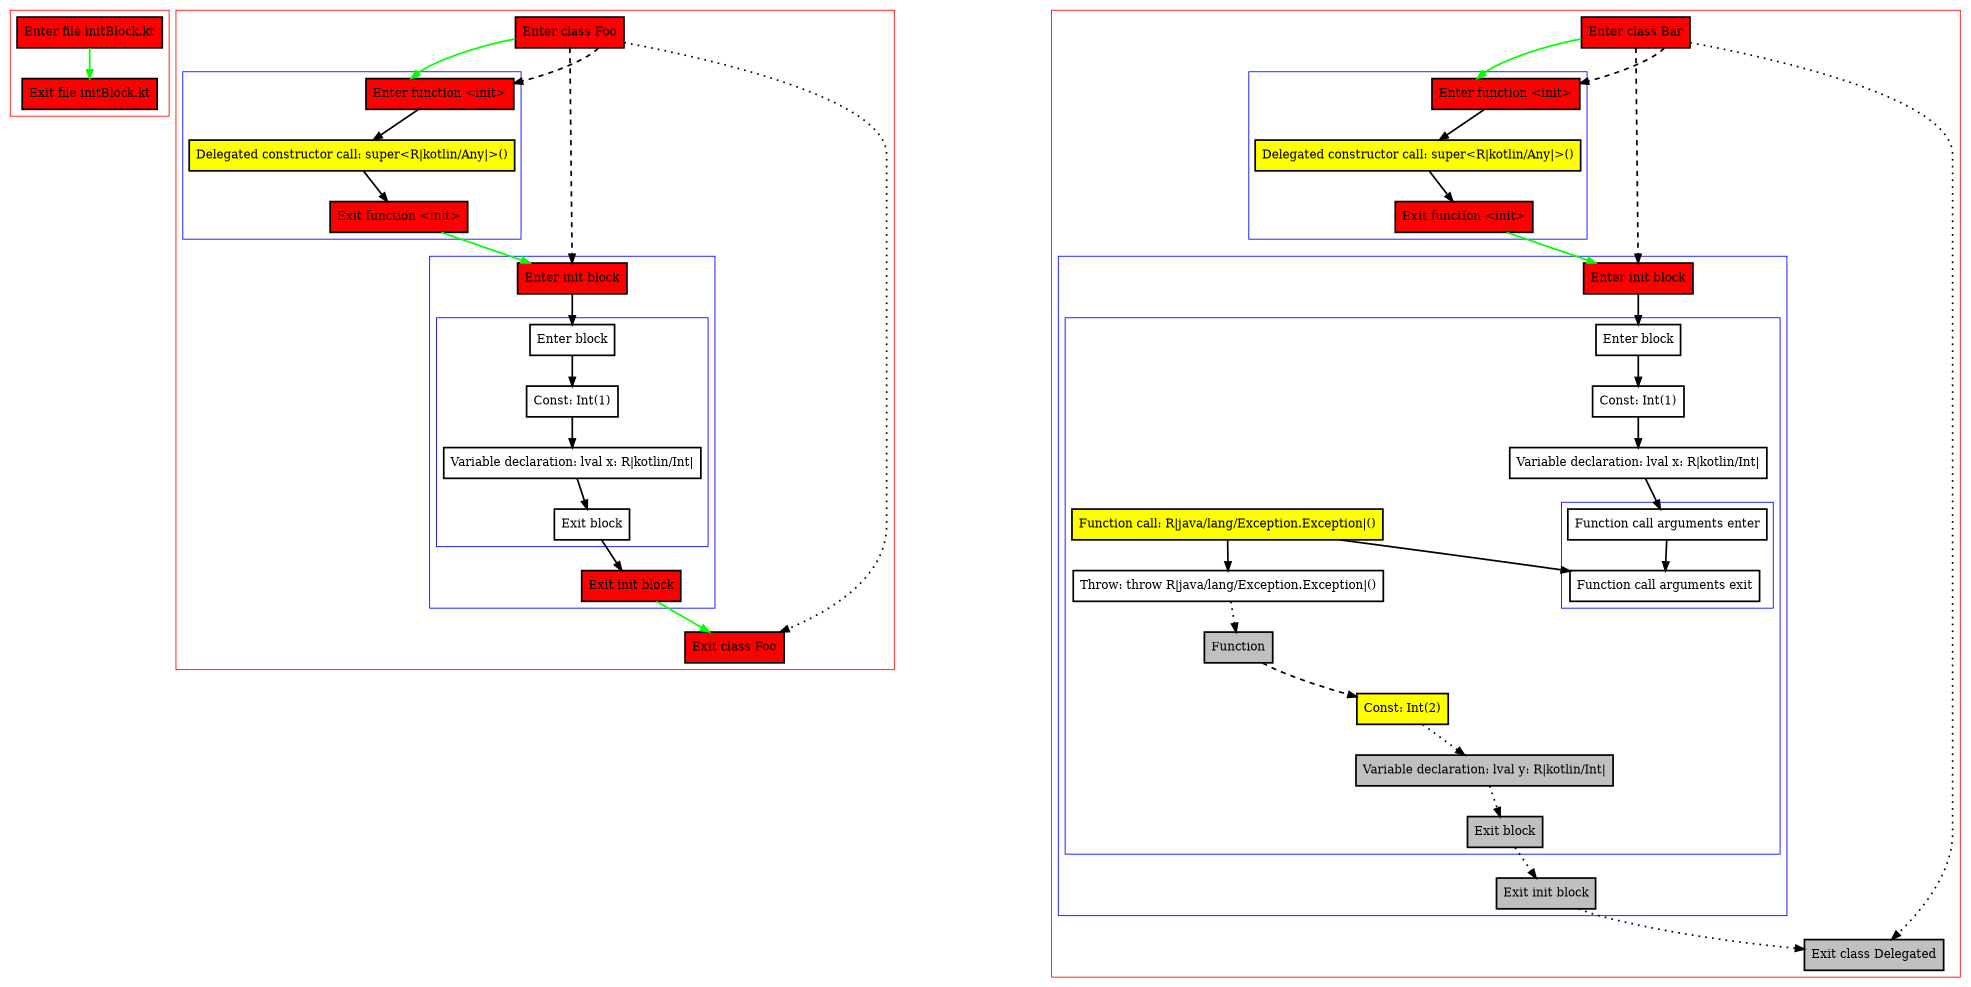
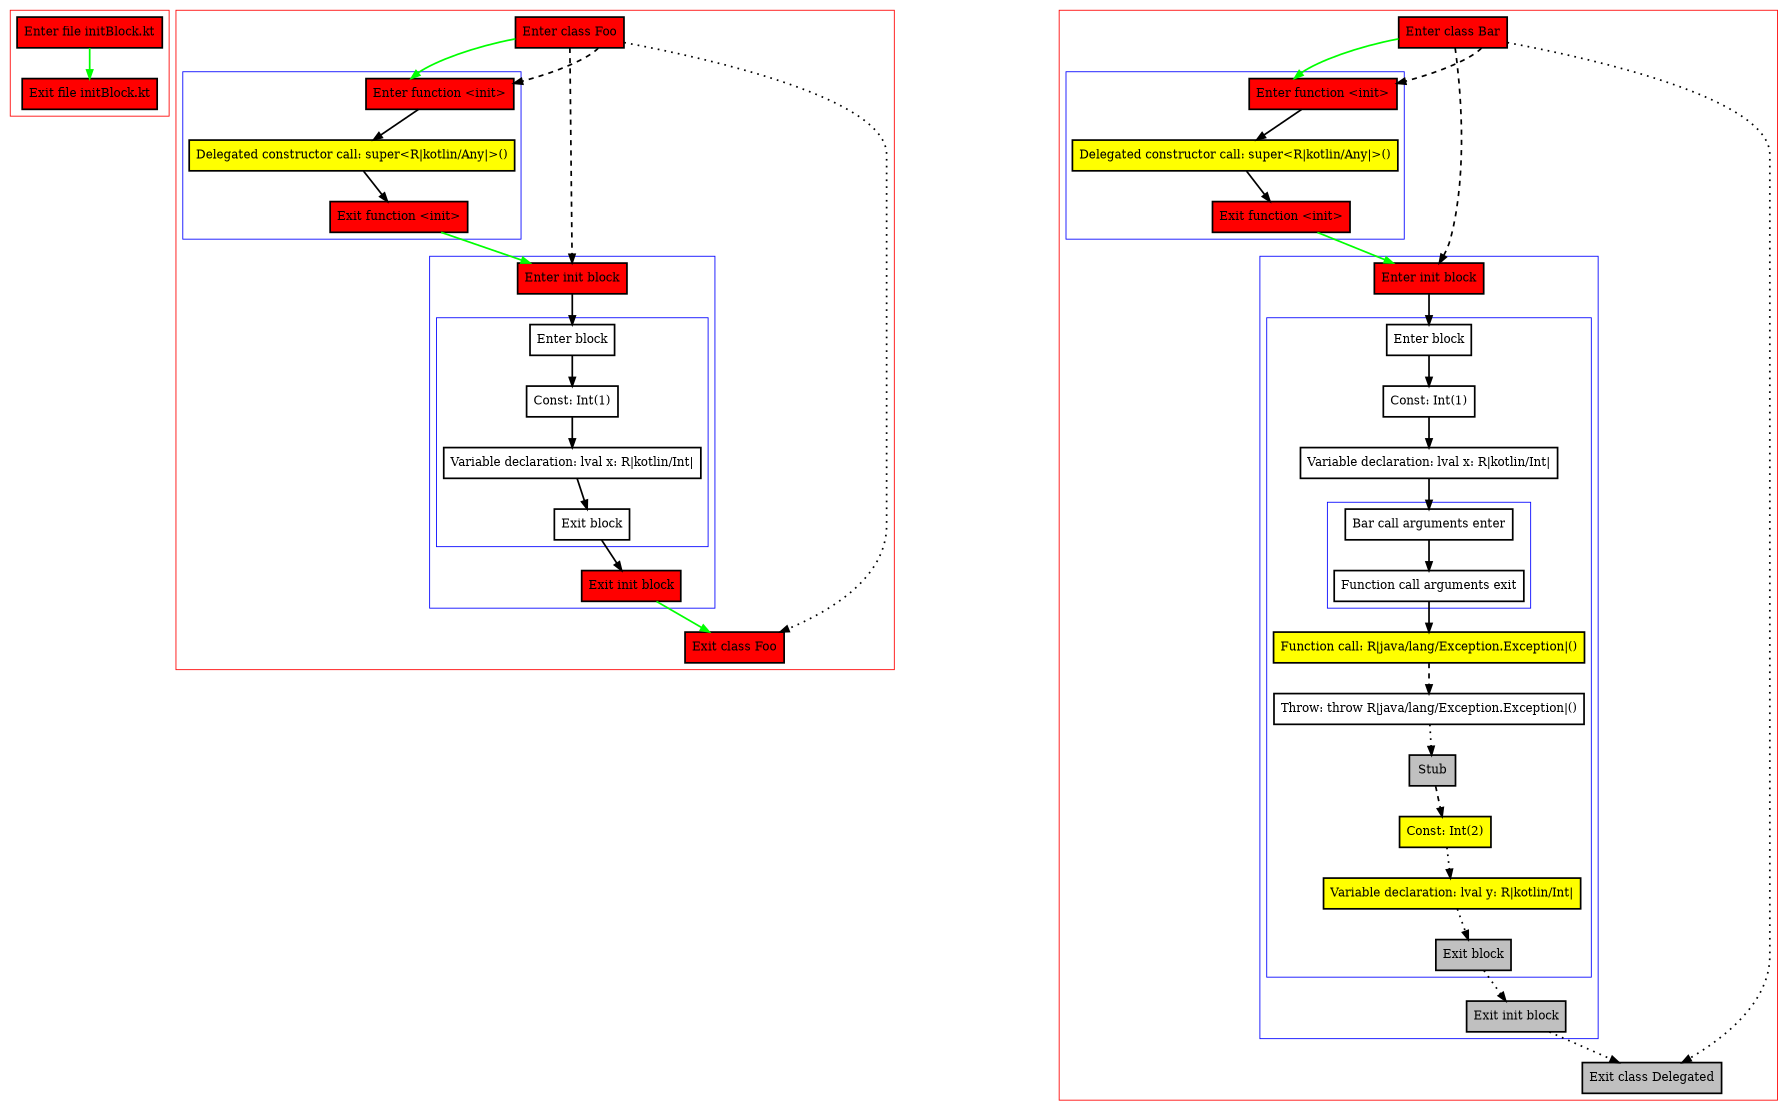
(1667, 524) -> (1429, 524)
(1228, 551) -> (1429, 674)
(1450, 555) -> (1429, 614)
(1239, 647) -> (1432, 770)
(1485, 770) -> (1452, 893)
